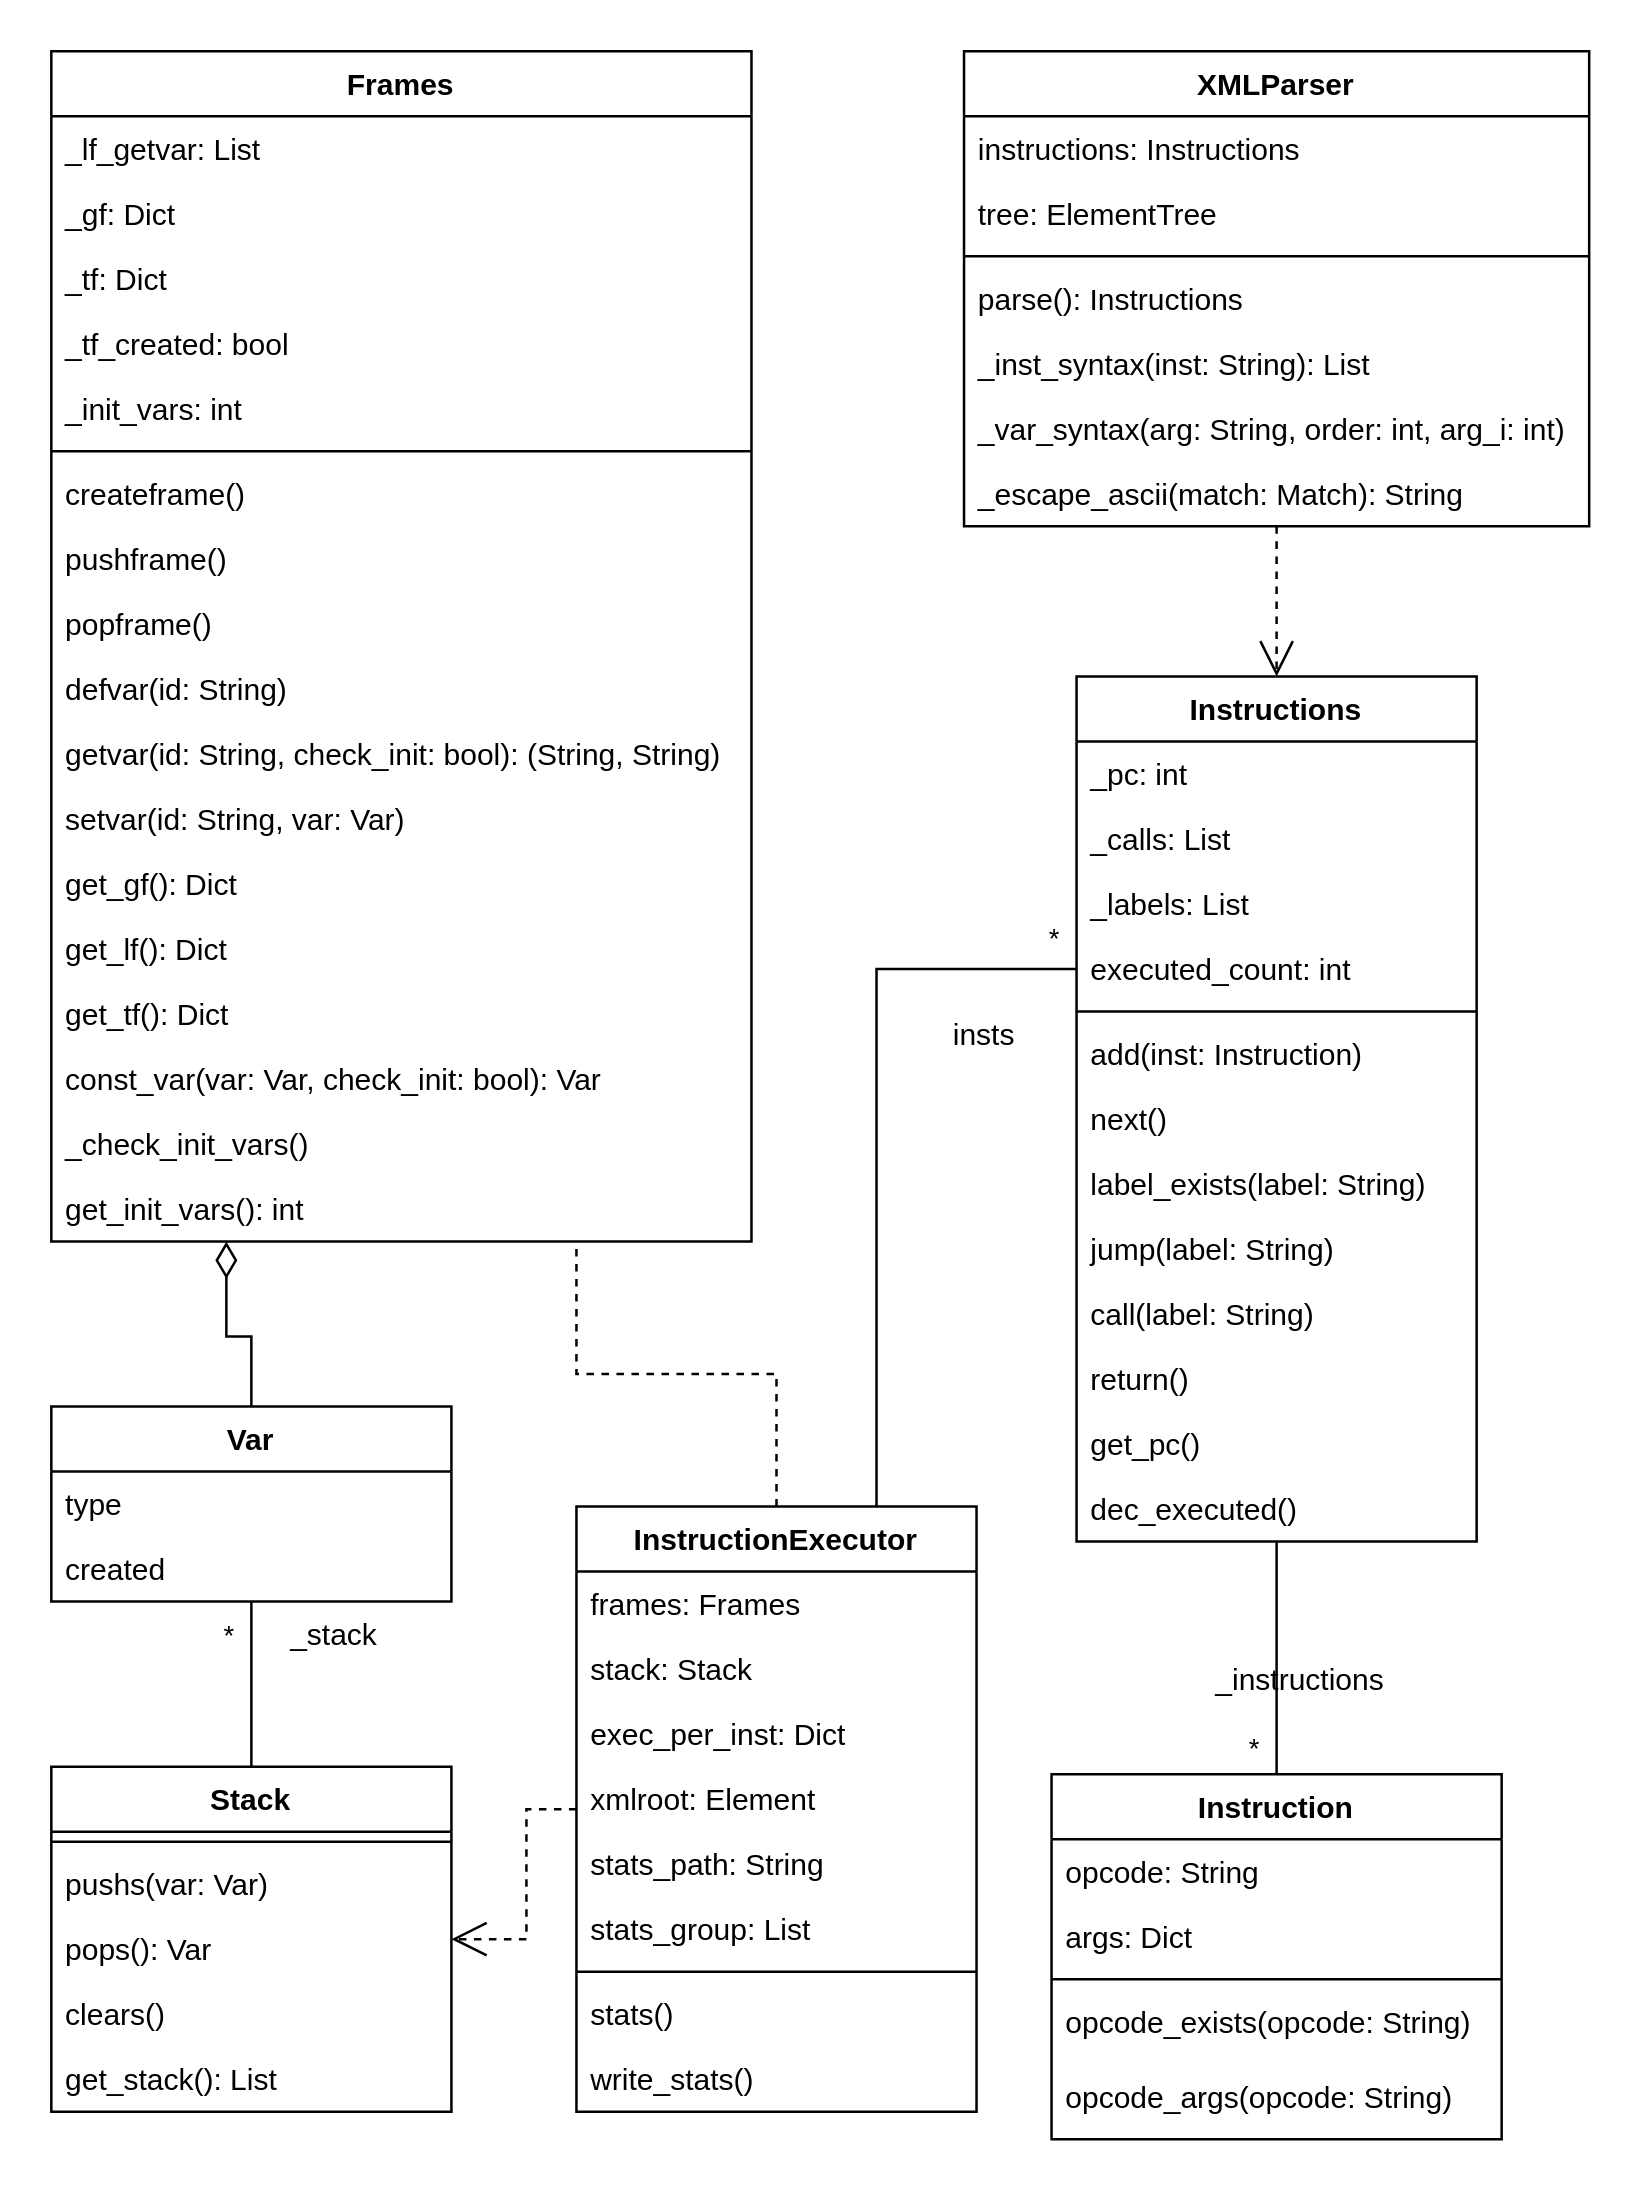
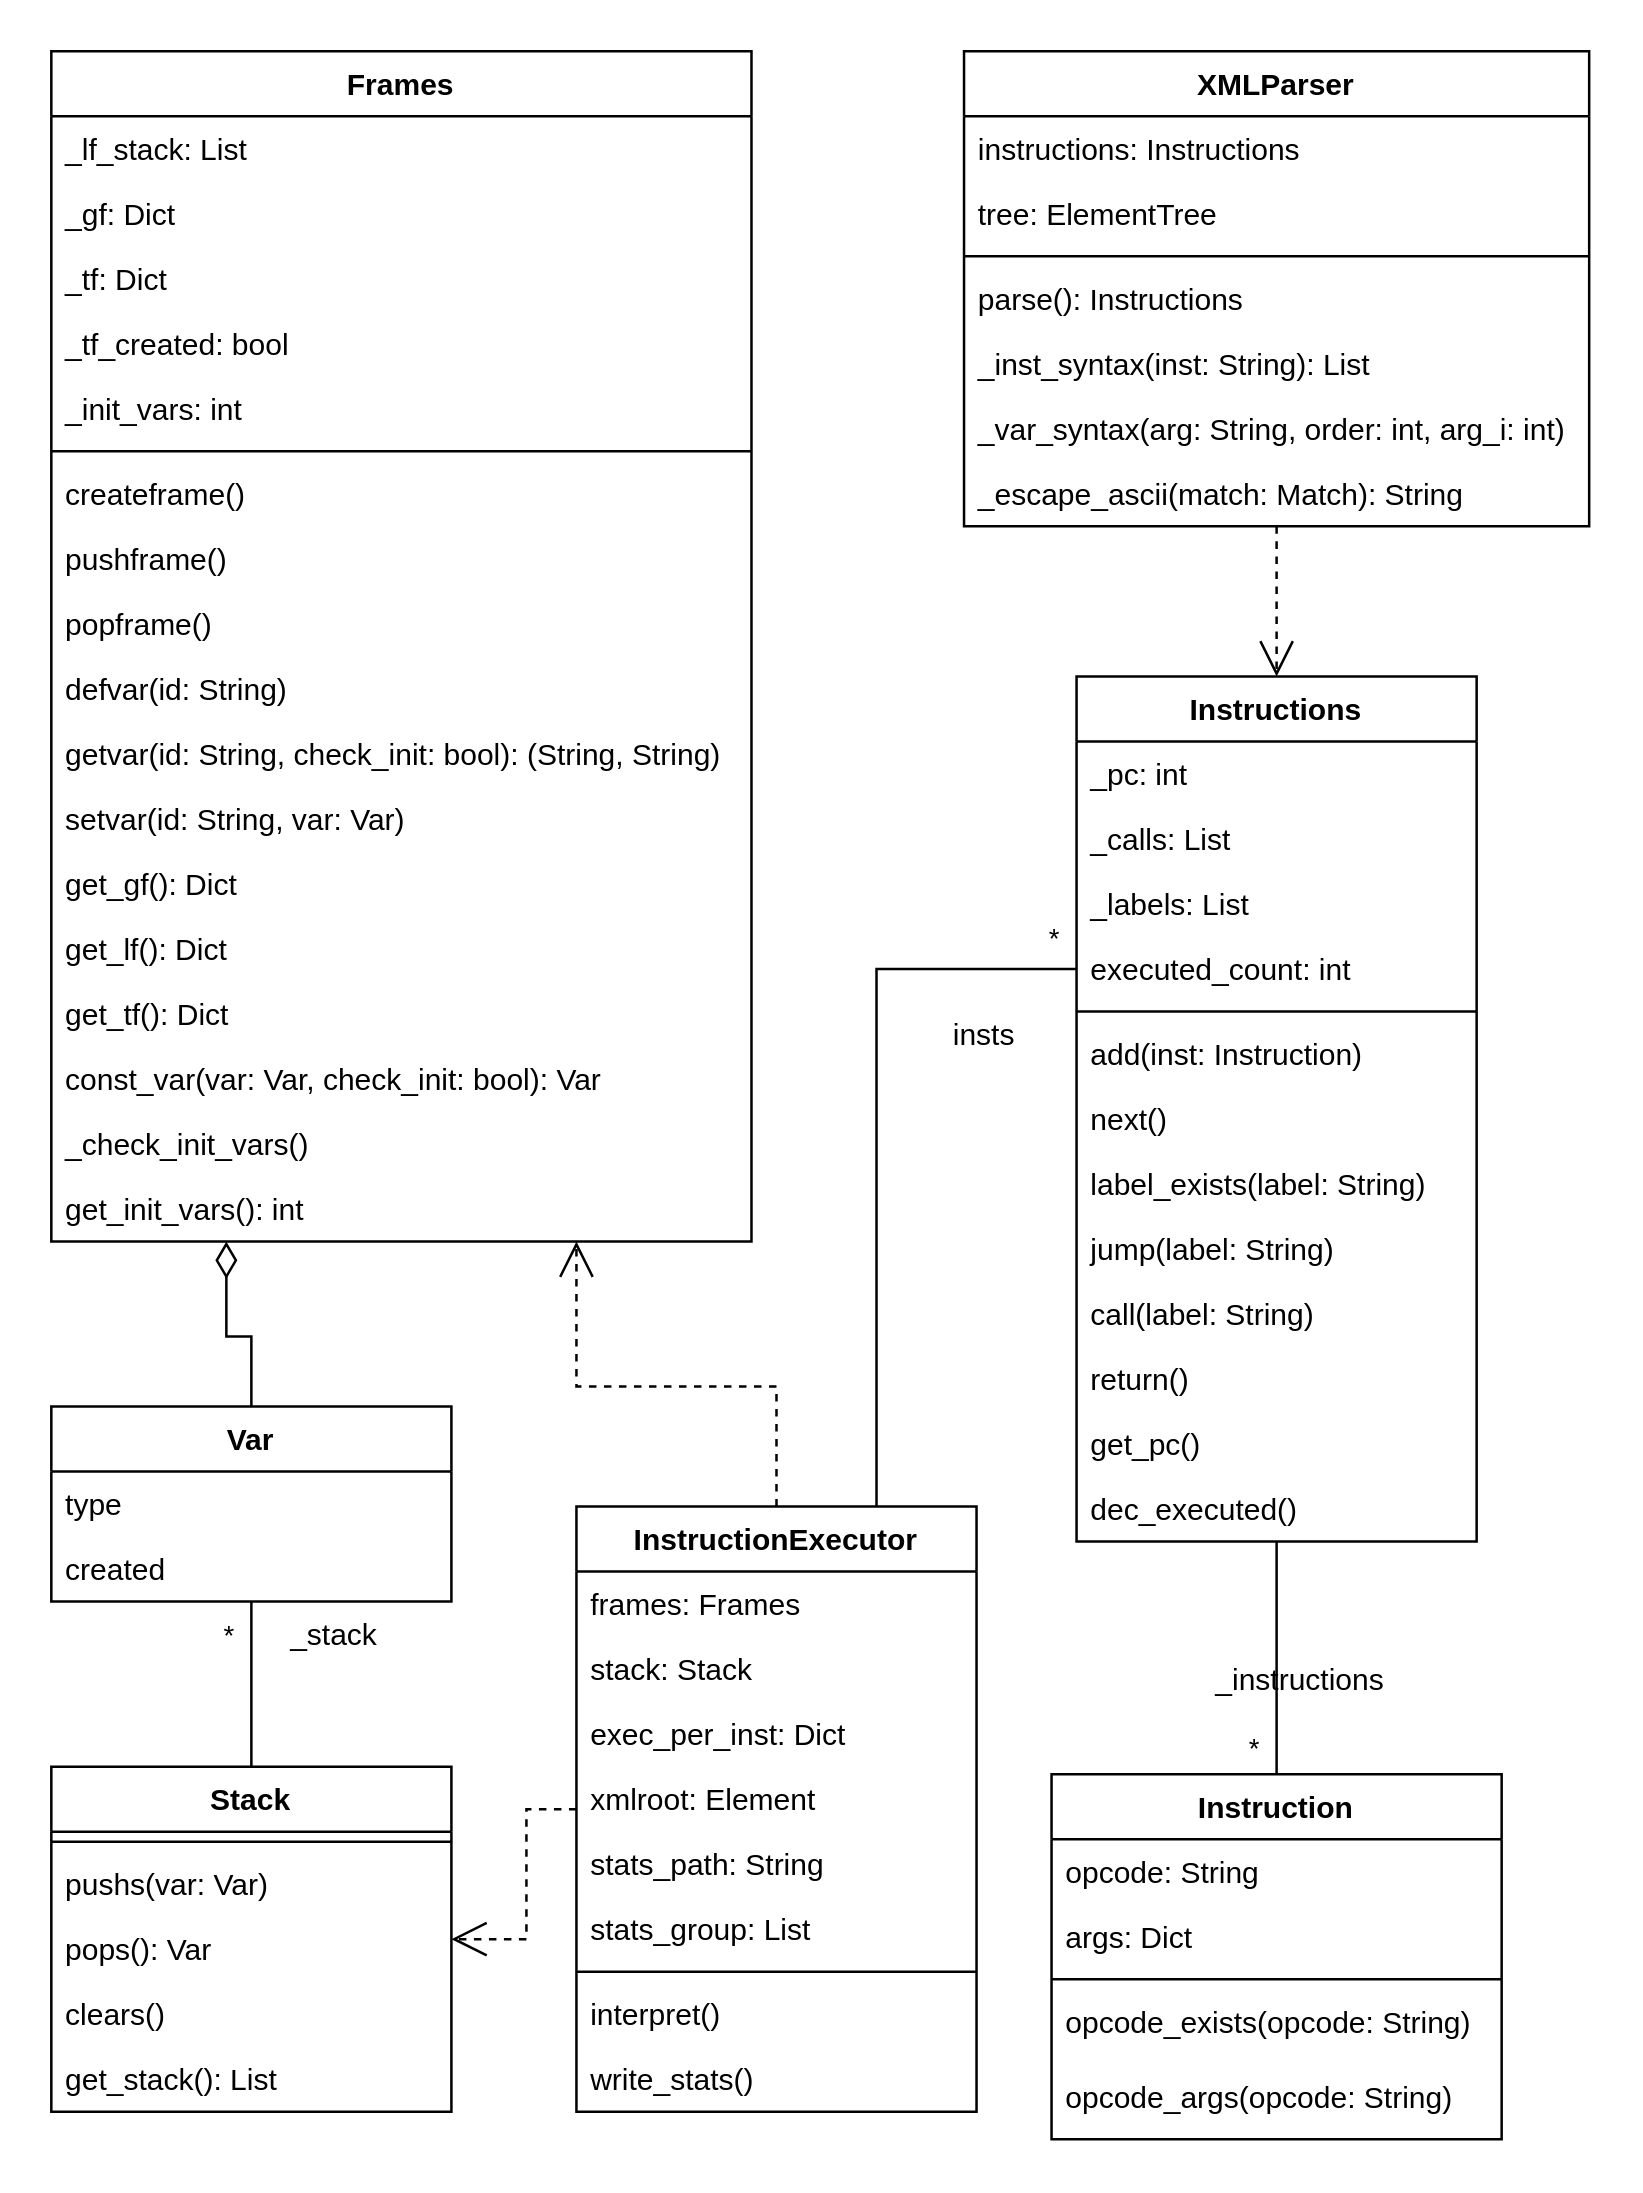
(184, 150) -> (175, 150)
(576, 1249) -> (576, 1250)
(649, 2015) -> (679, 2015)
